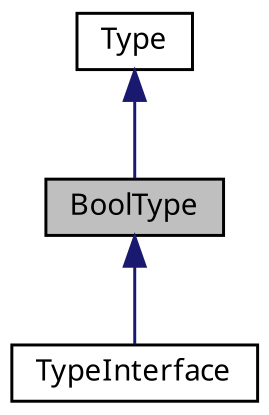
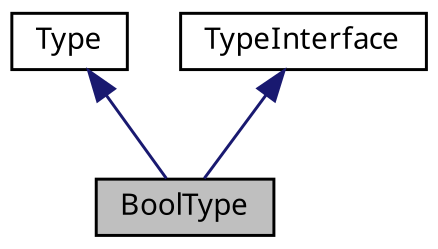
(135, 306) -> (235, 137)
